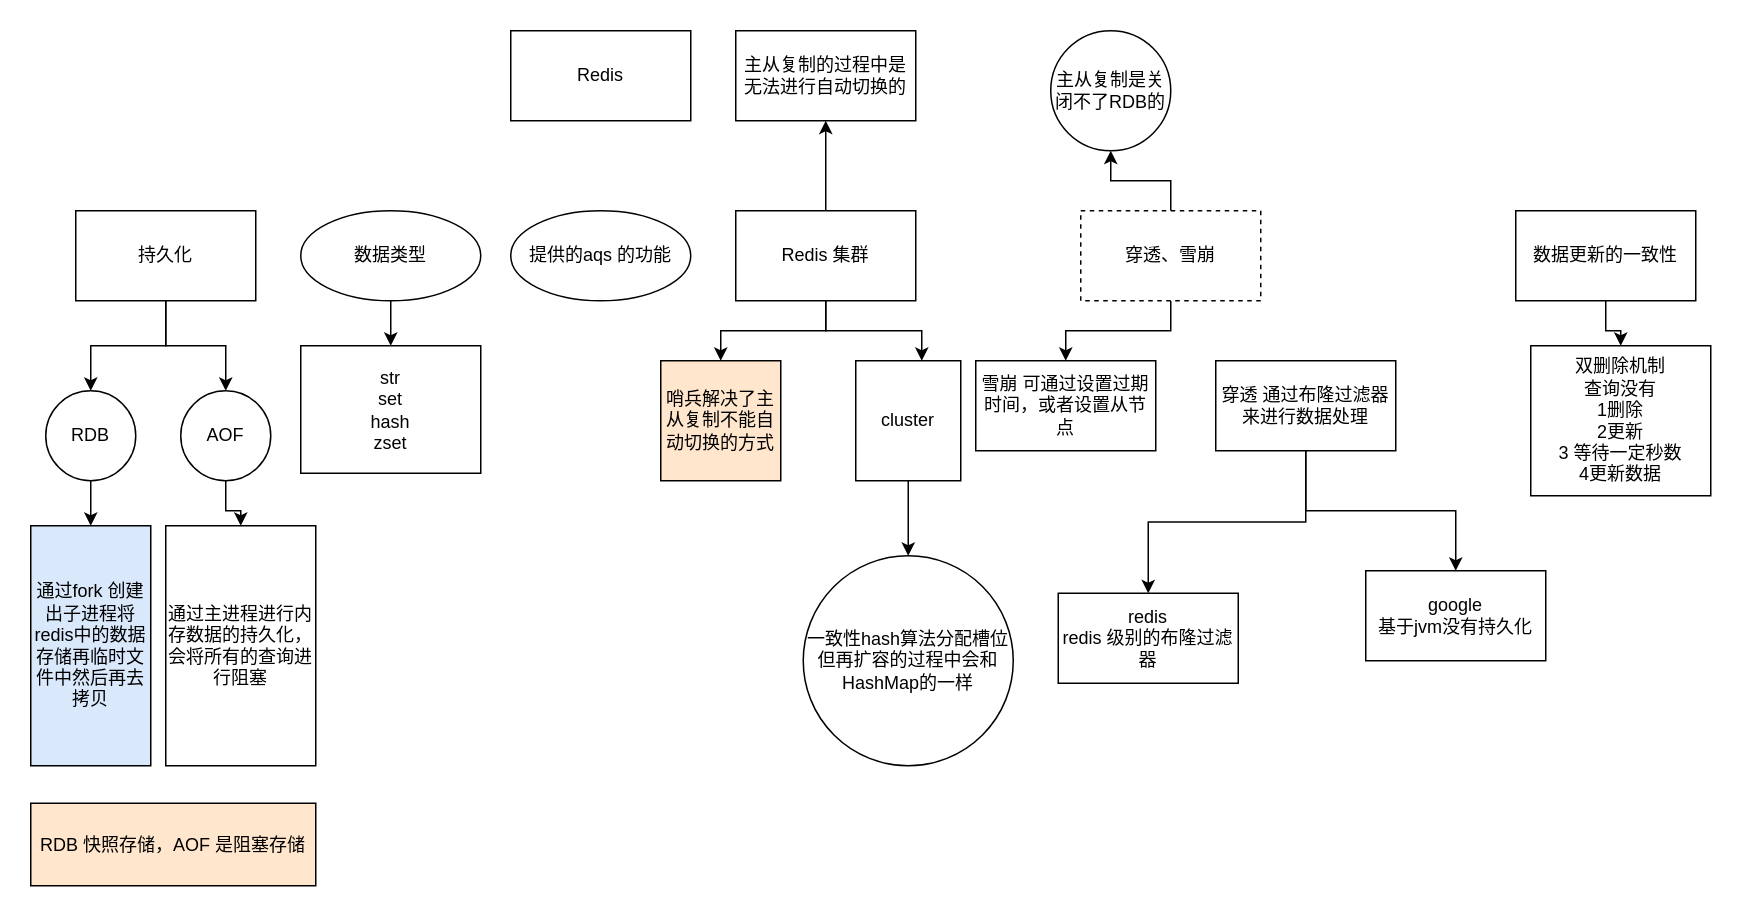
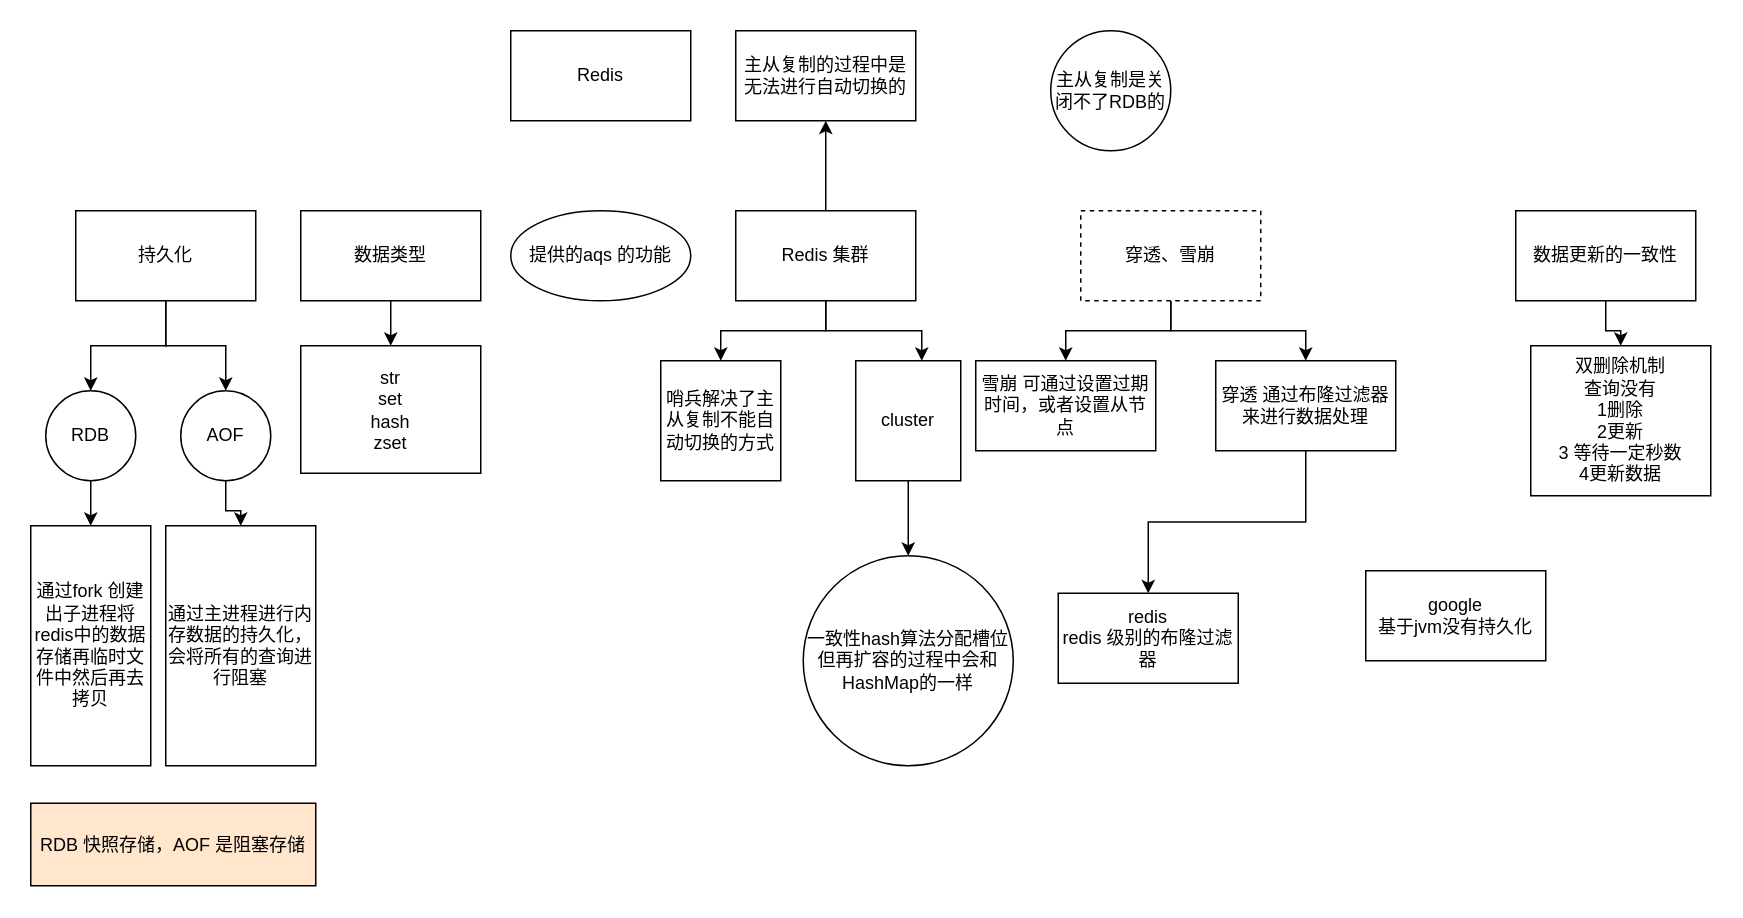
(1146, 181) -> (1248, 331)
(391, 256) -> (391, 256)
(721, 421) -> (721, 421)
(1407, 511) -> none
(91, 646) -> (91, 646)
